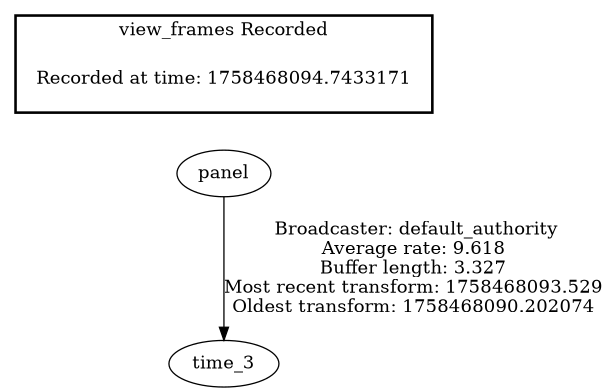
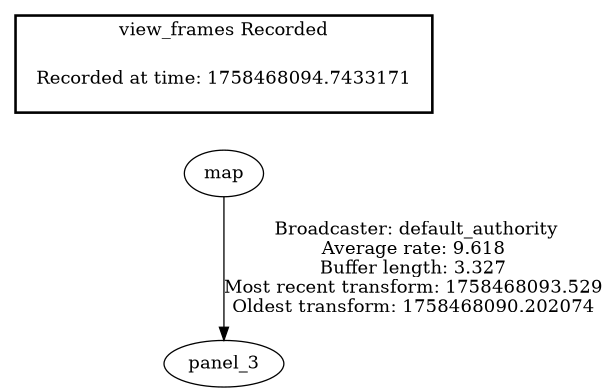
(224, 173) -> (224, 173)
(224, 364) -> (224, 364)
